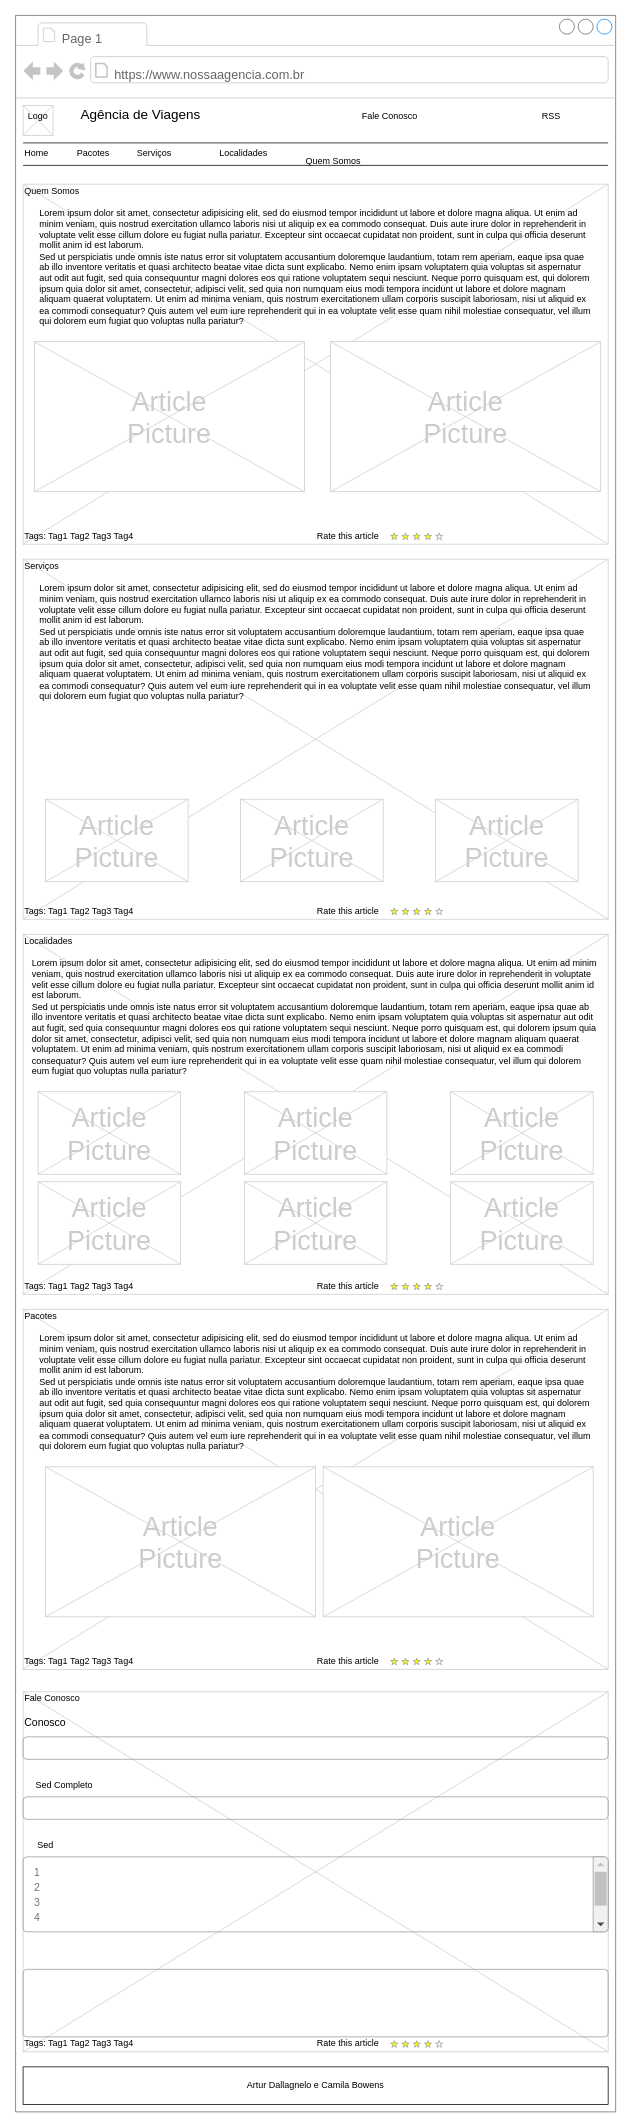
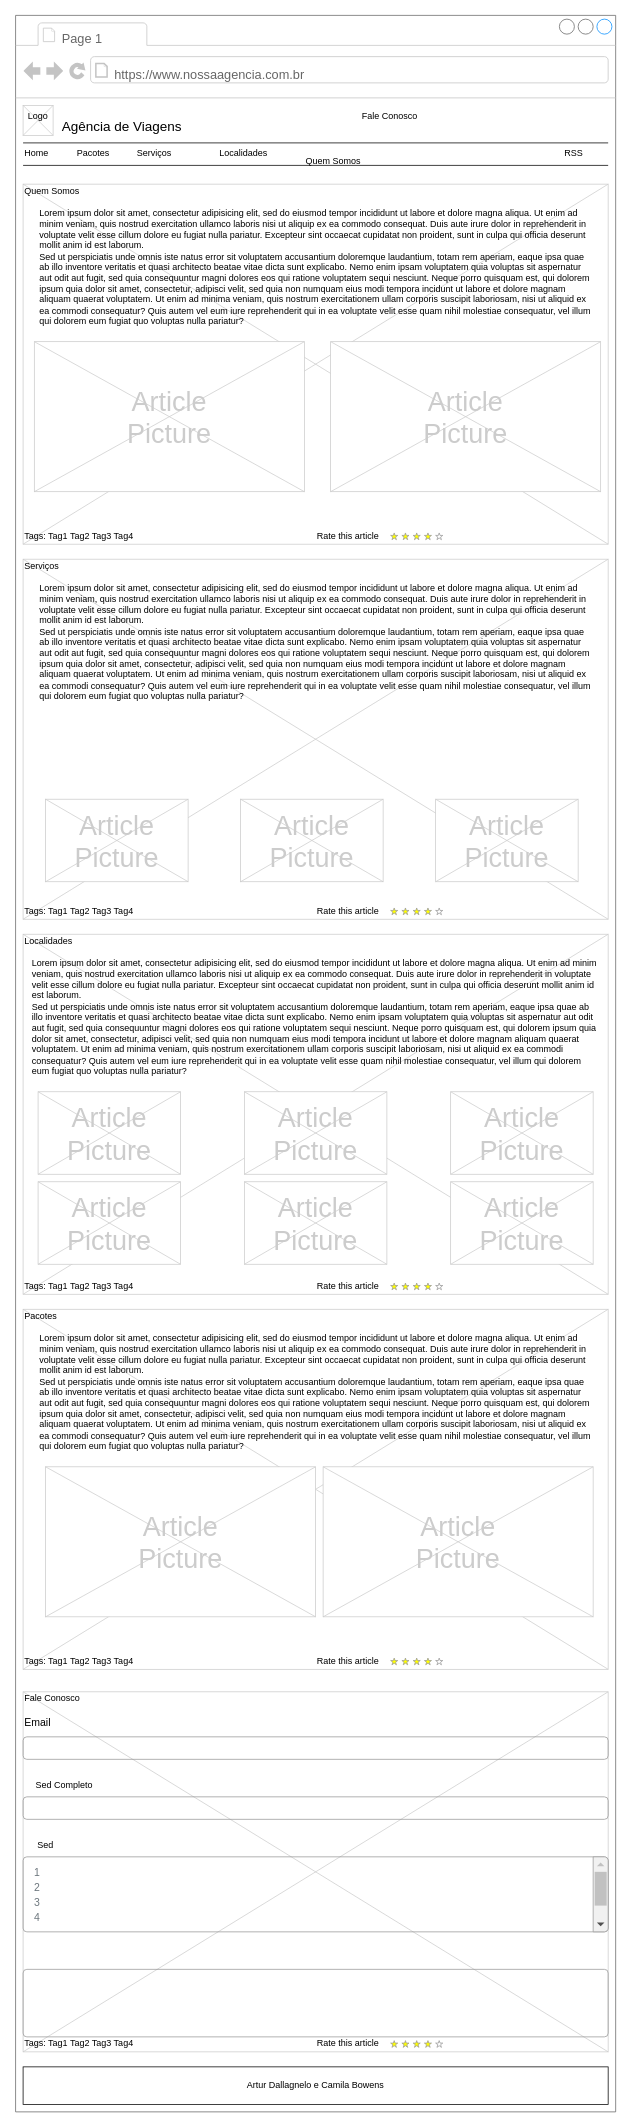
(165, 113) -> (147, 124)
(552, 117) -> (574, 154)
(45, 1722) -> (36, 1722)
